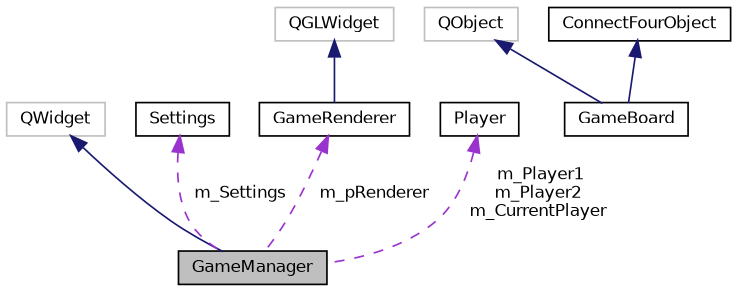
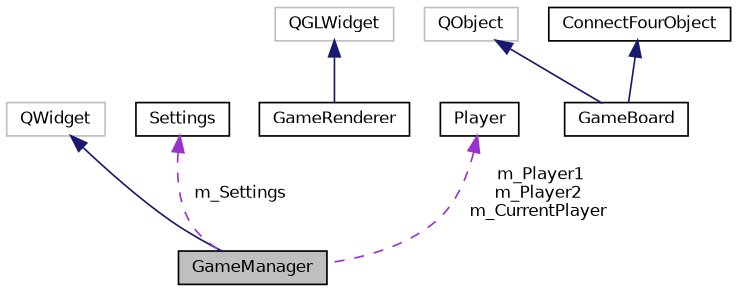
(296, 203) -> none
